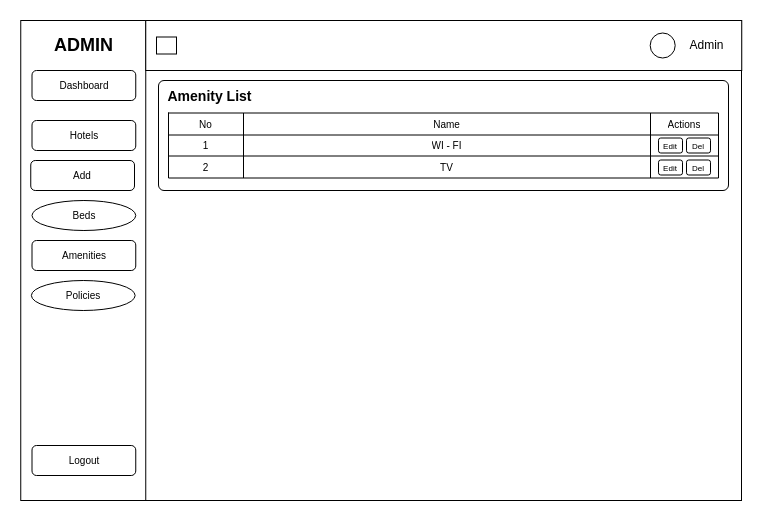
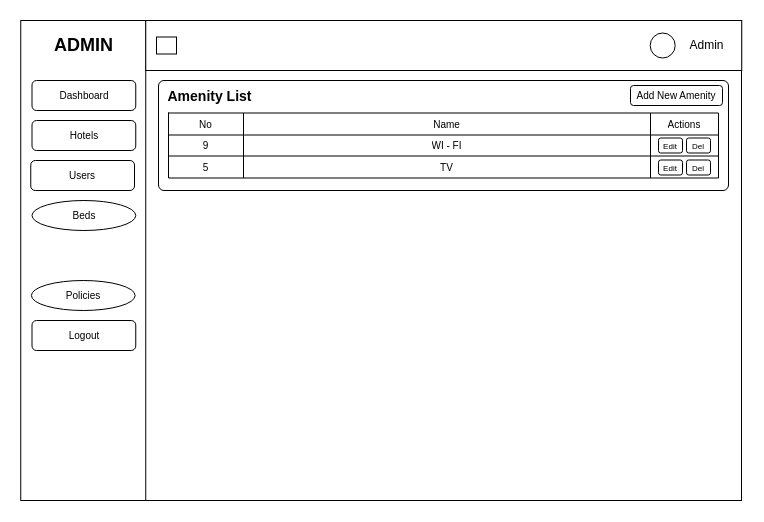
(84, 86) -> (84, 96)
none -> (677, 96)
(206, 146) -> (206, 146)
(206, 168) -> (206, 168)
(83, 176) -> (83, 176)
(84, 256) -> none
(84, 461) -> (84, 336)
